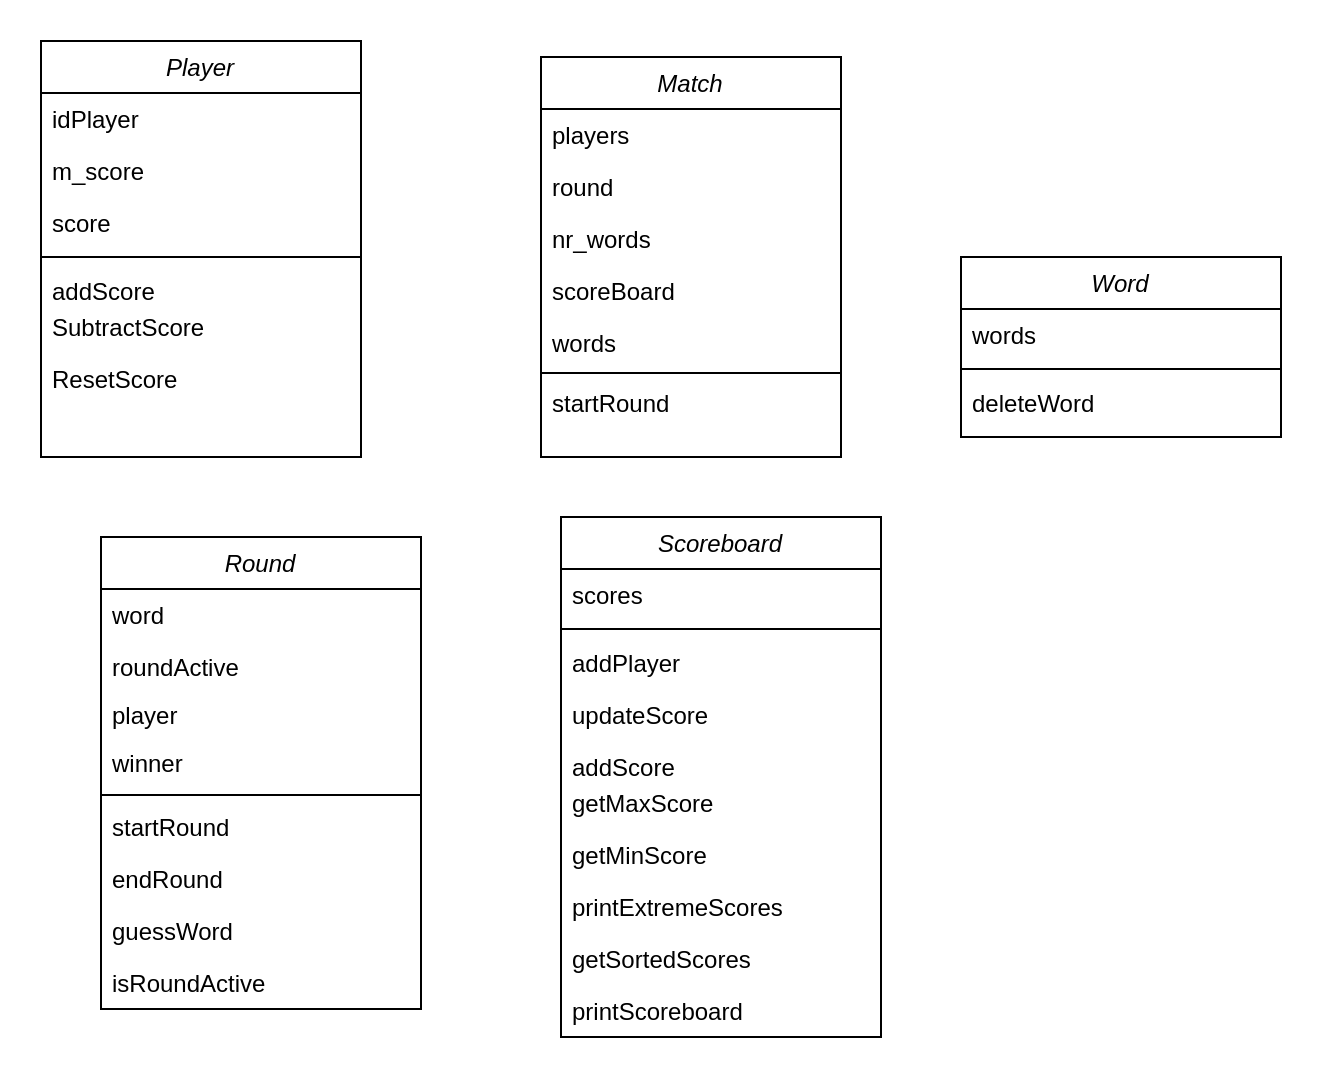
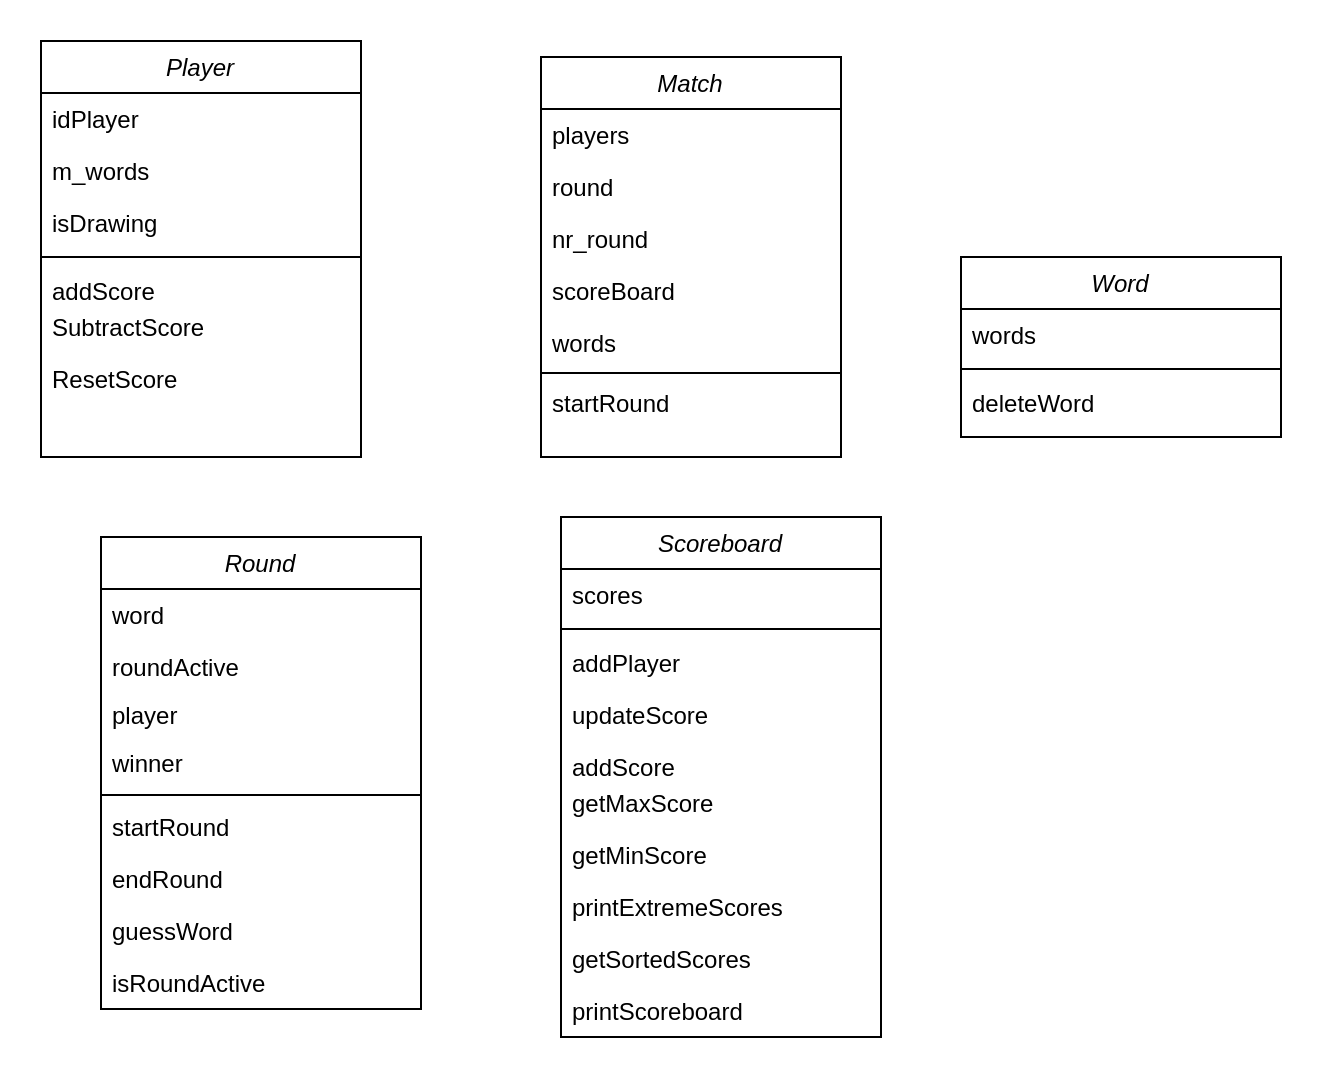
(99, 172) -> (99, 172)
(86, 224) -> (106, 224)
(606, 240) -> (606, 240)
